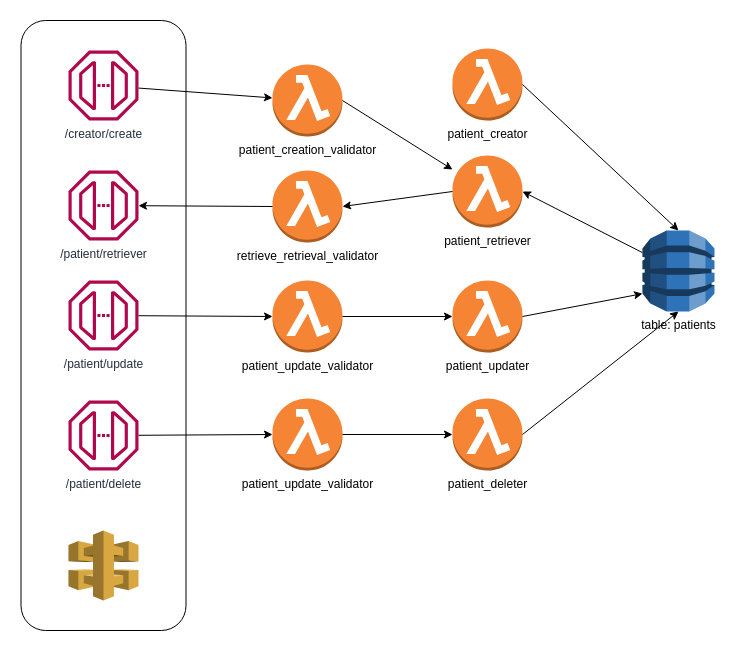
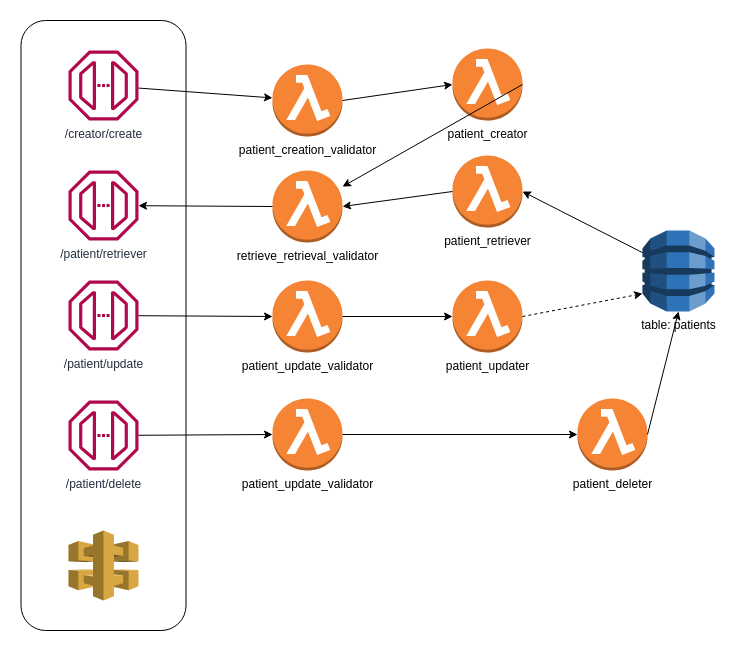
(394, 133) -> (394, 93)
(598, 155) -> (435, 134)
(580, 306) -> (580, 306)
(488, 435) -> (613, 435)
